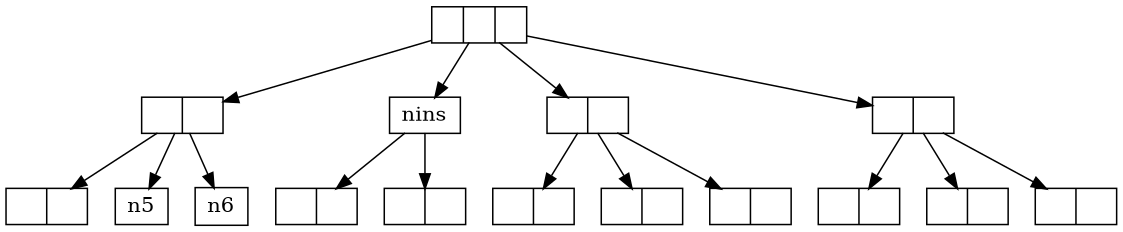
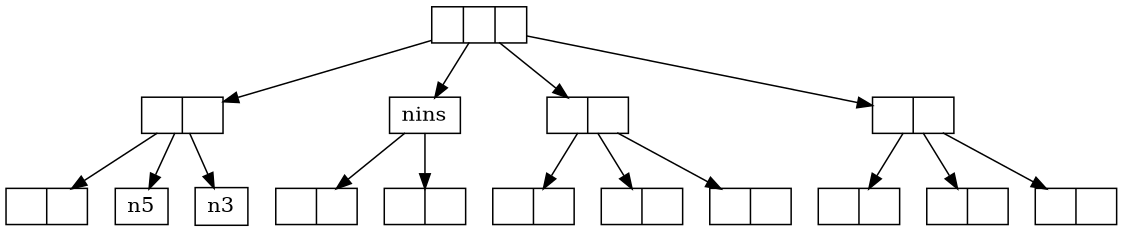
(222, 206) -> (222, 206)
